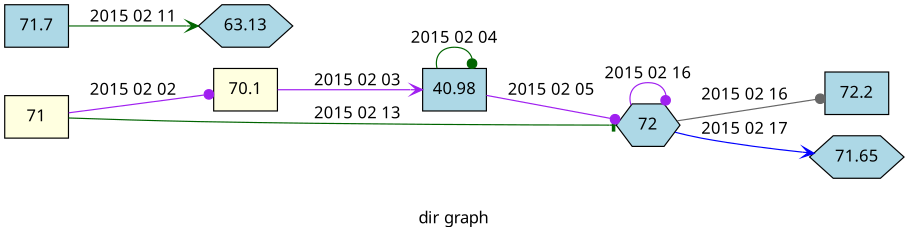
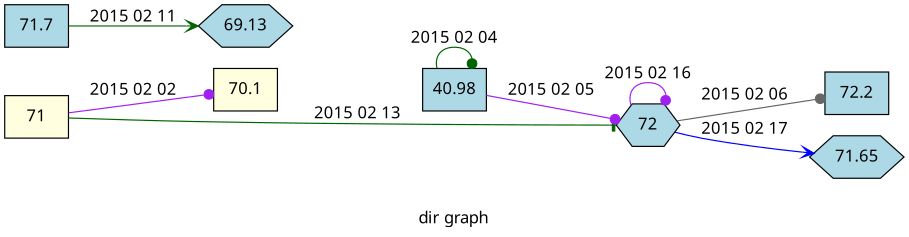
(246, 26) -> (246, 26)
(344, 90) -> none
(745, 95) -> (745, 95)
